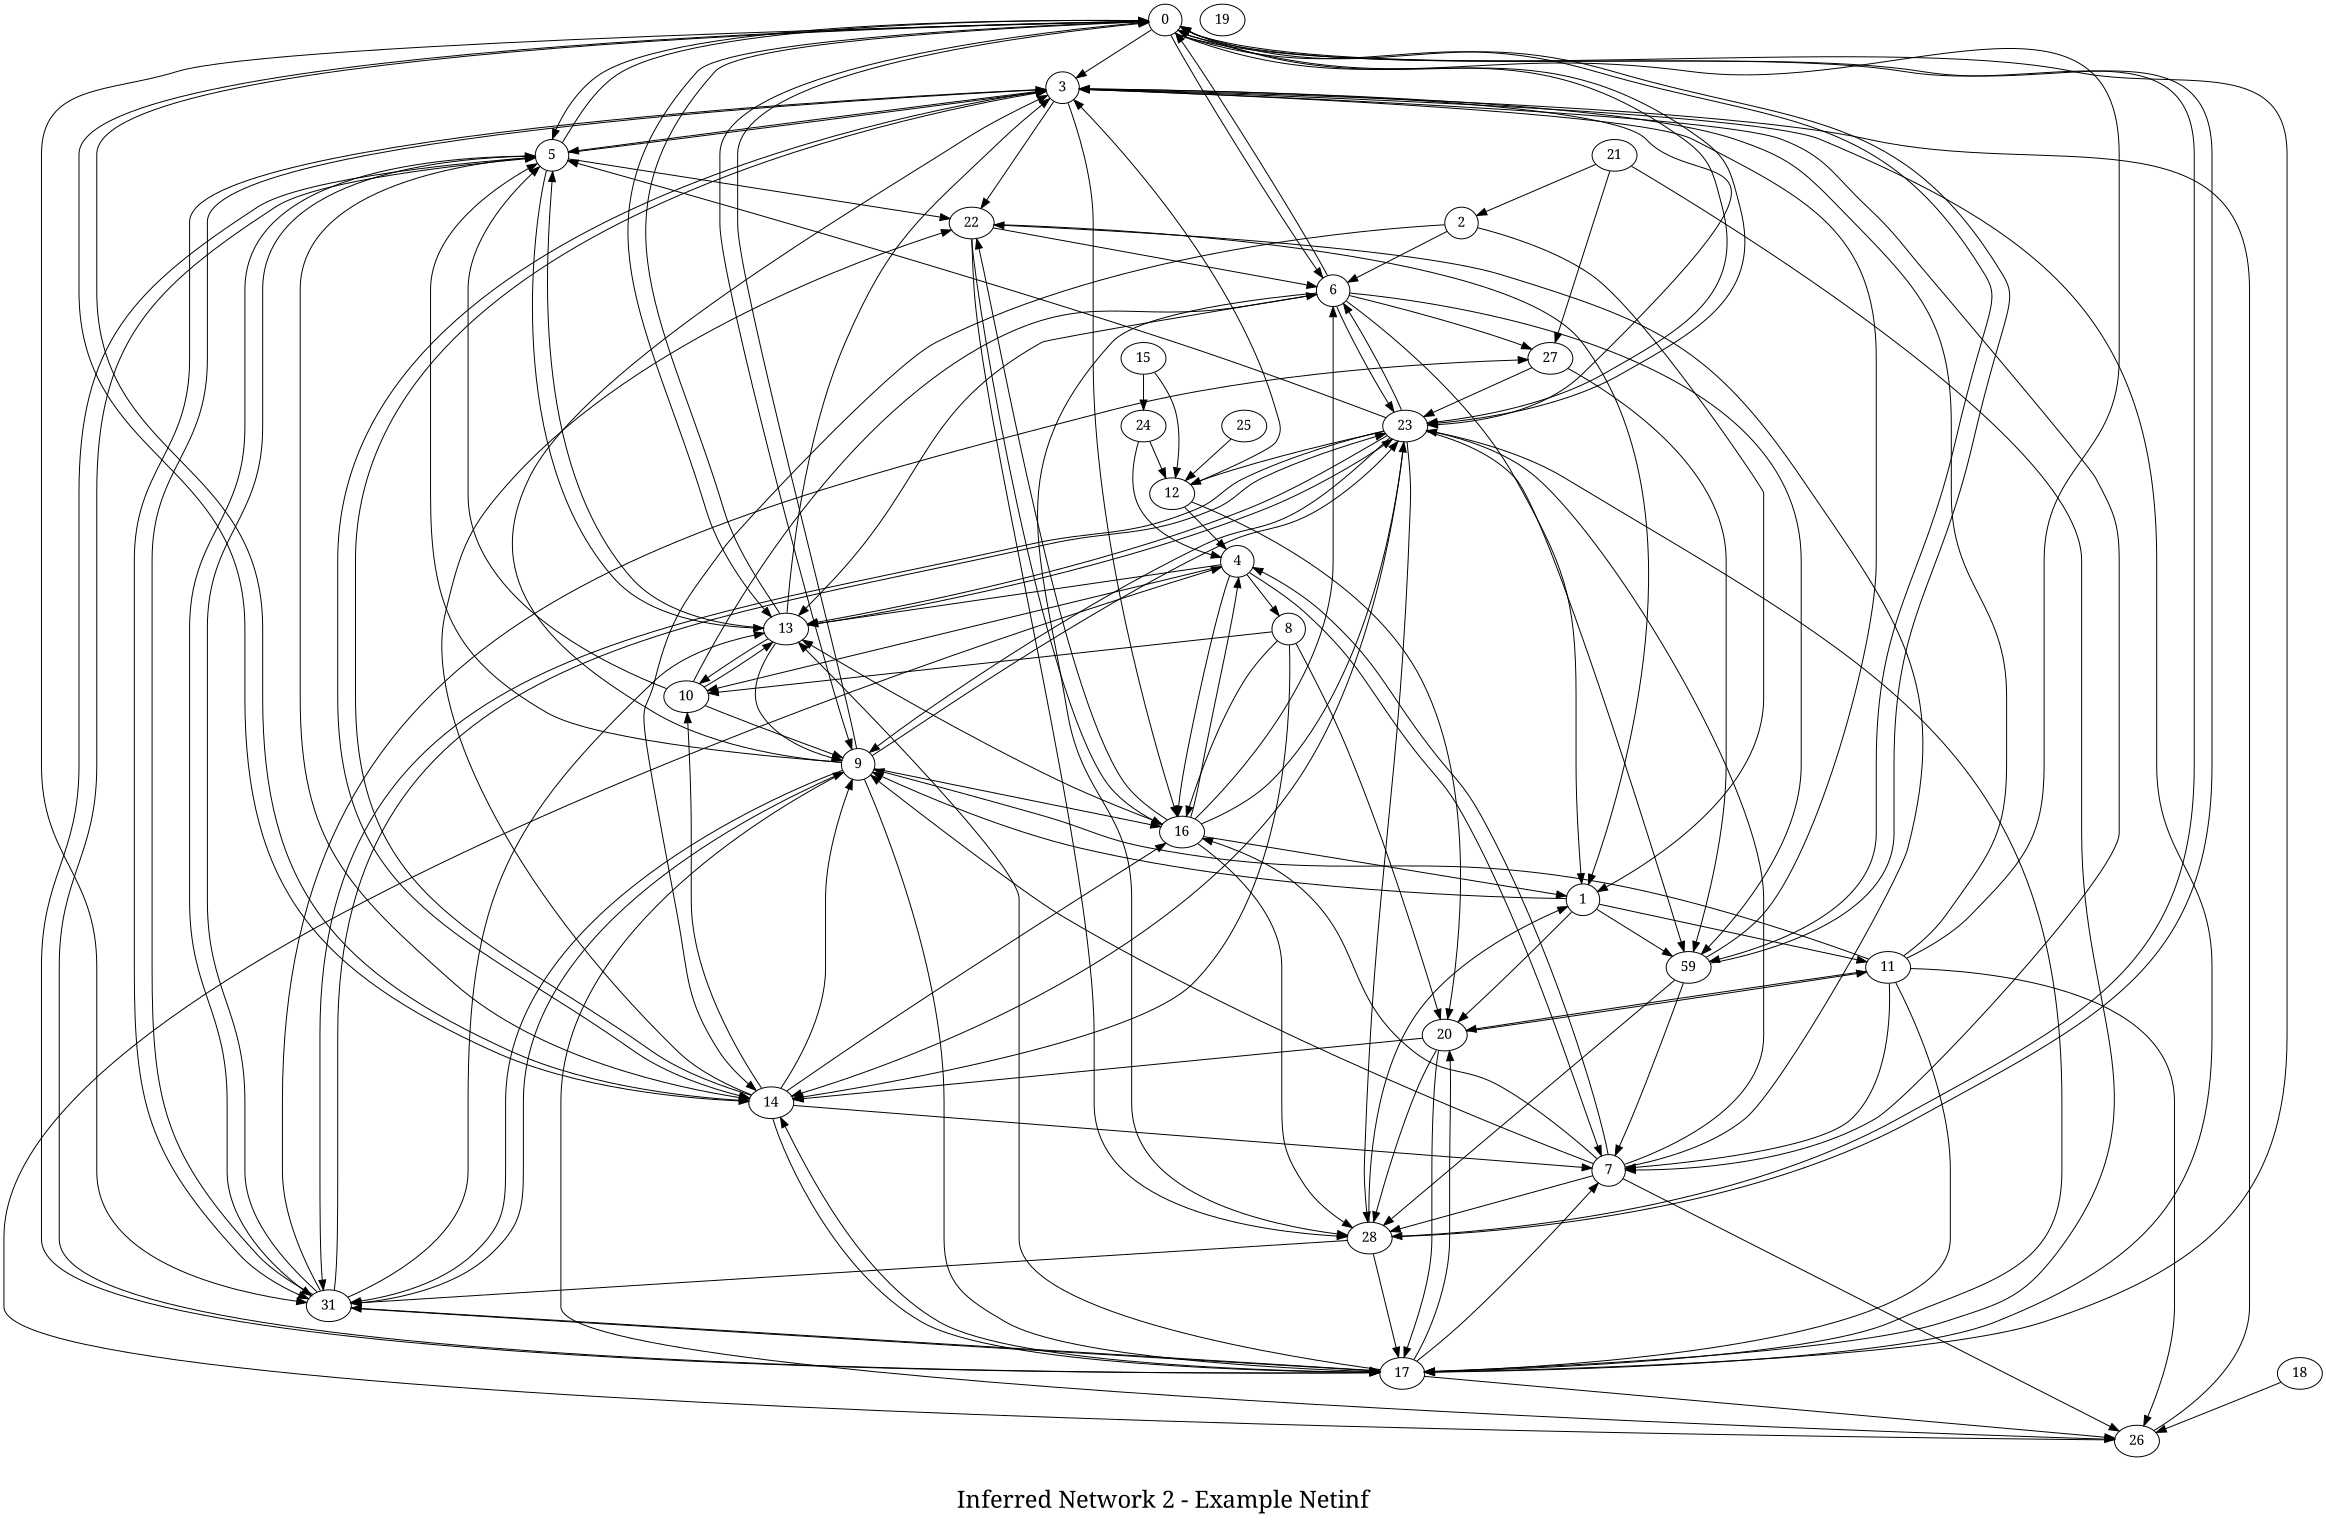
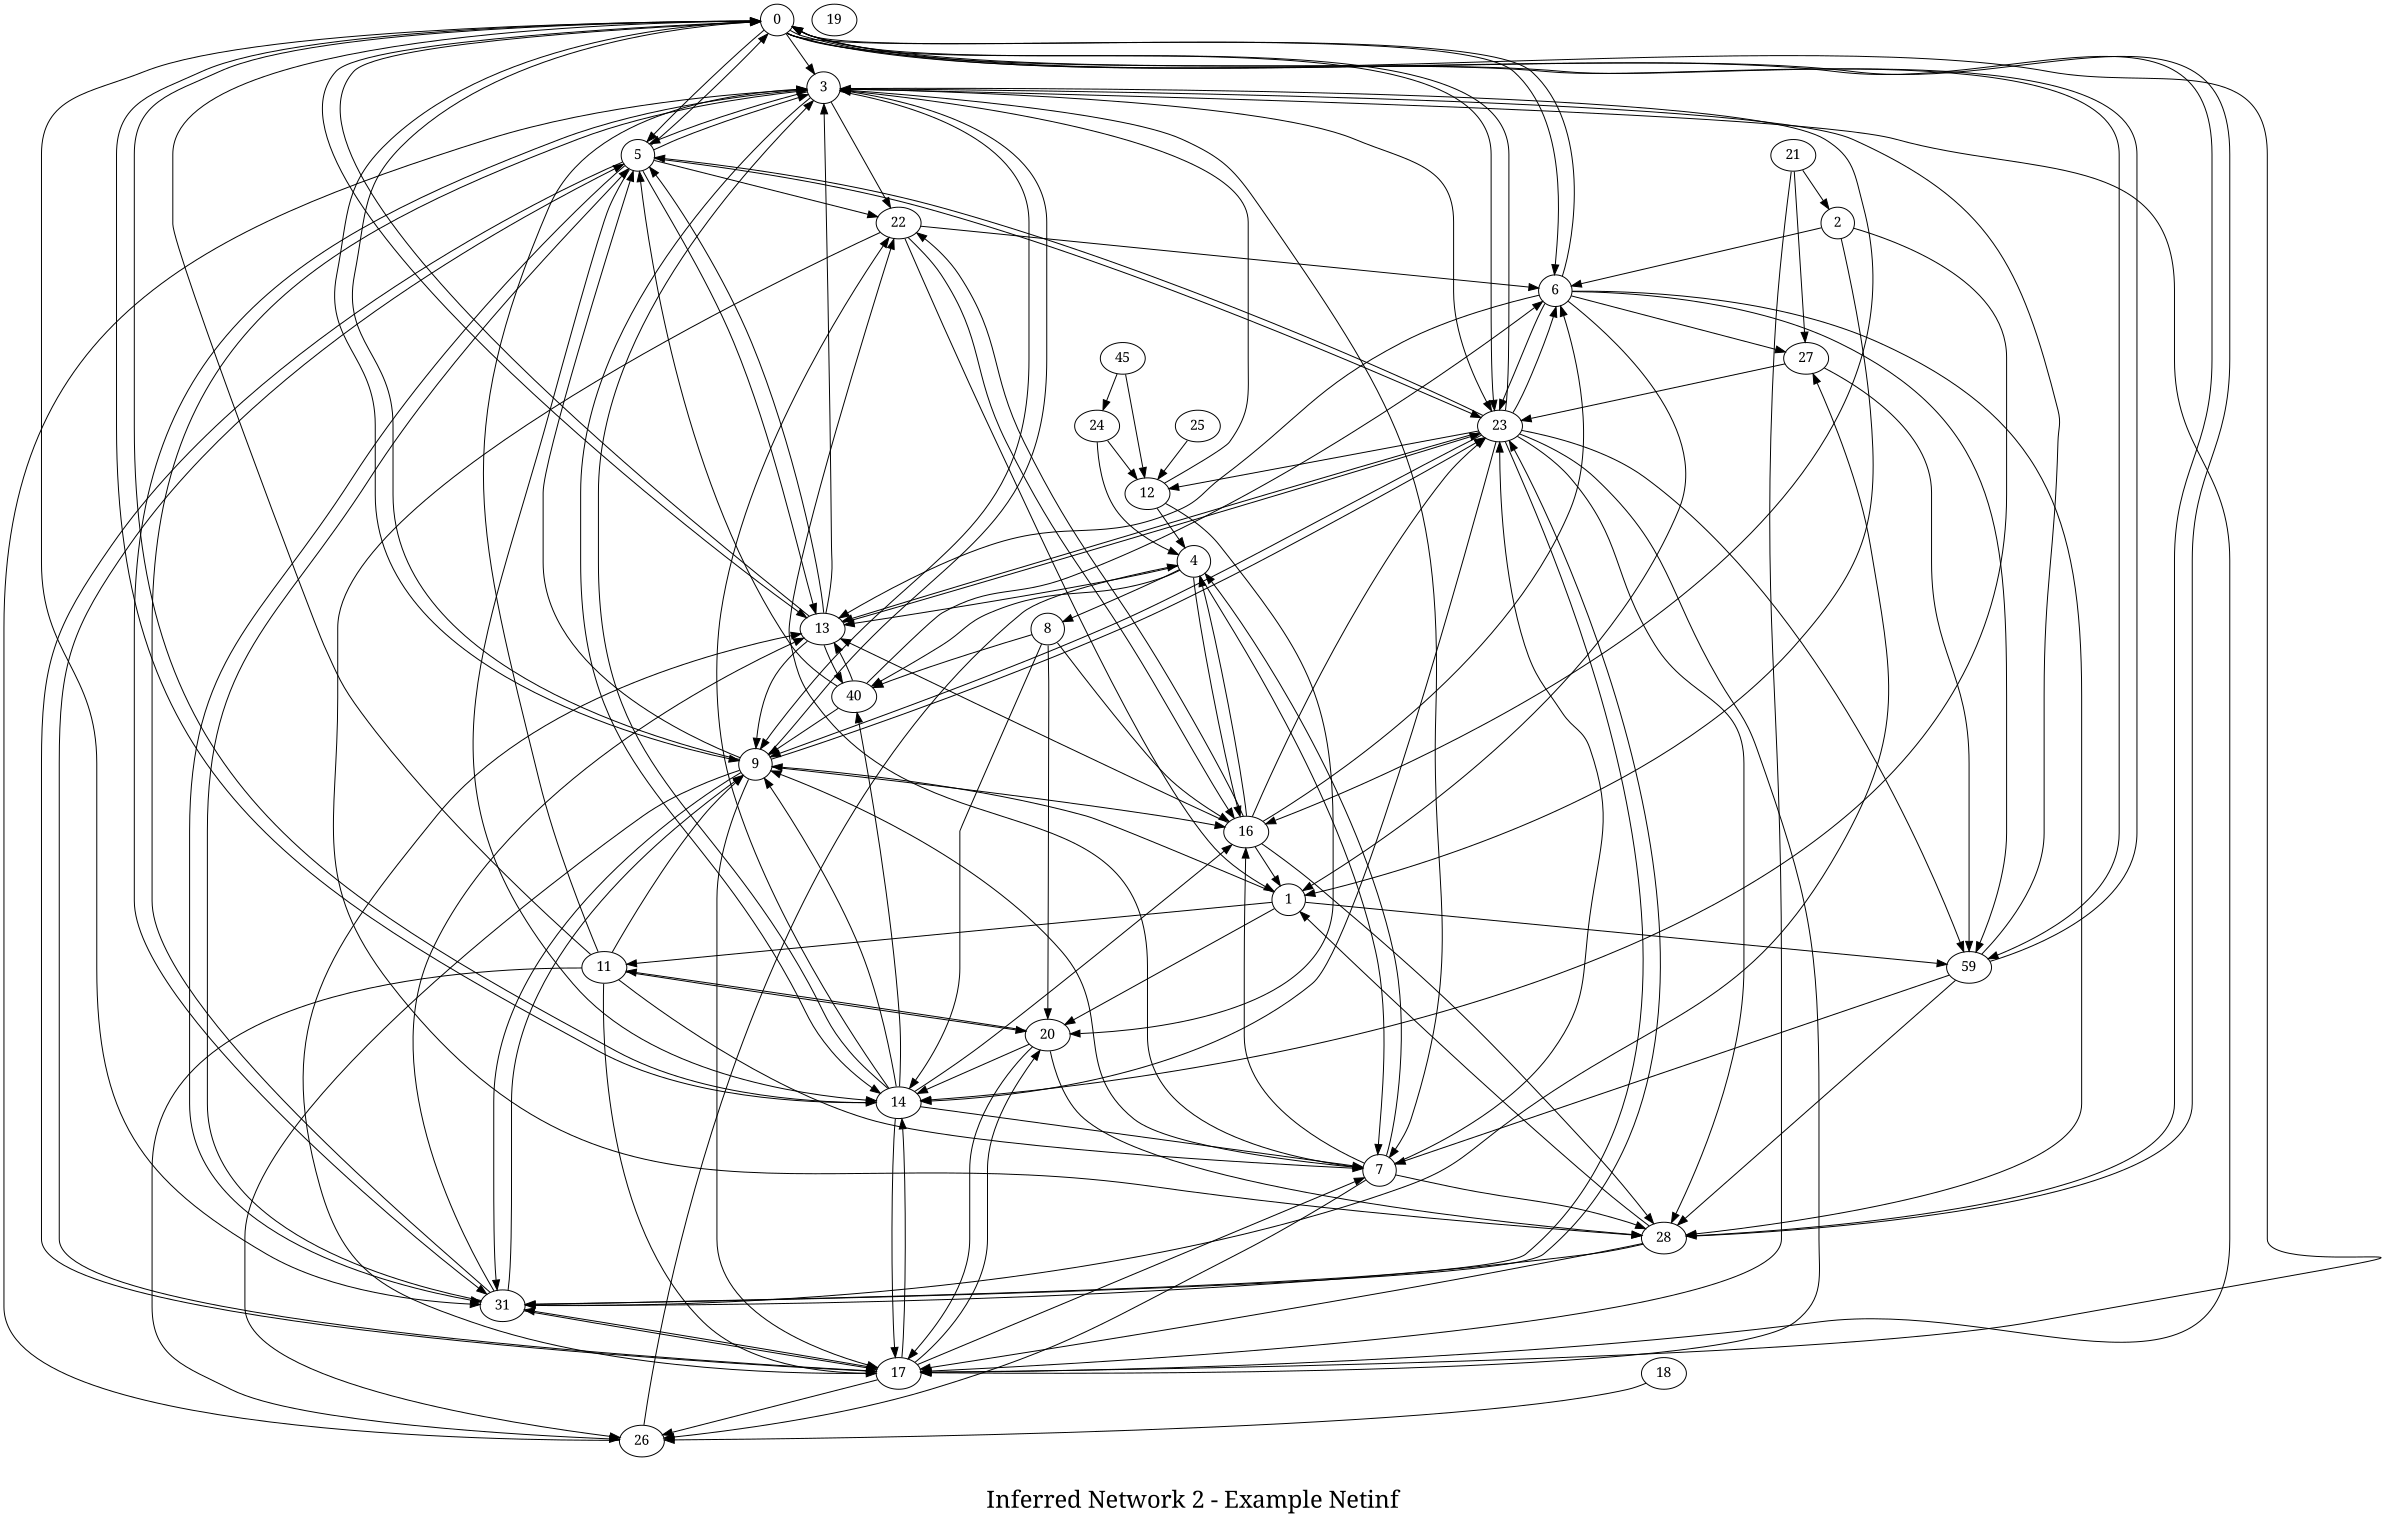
none -> (1113, 269)
(1144, 358) -> (1123, 358)
none -> (1025, 406)
(686, 697) -> (854, 697)
